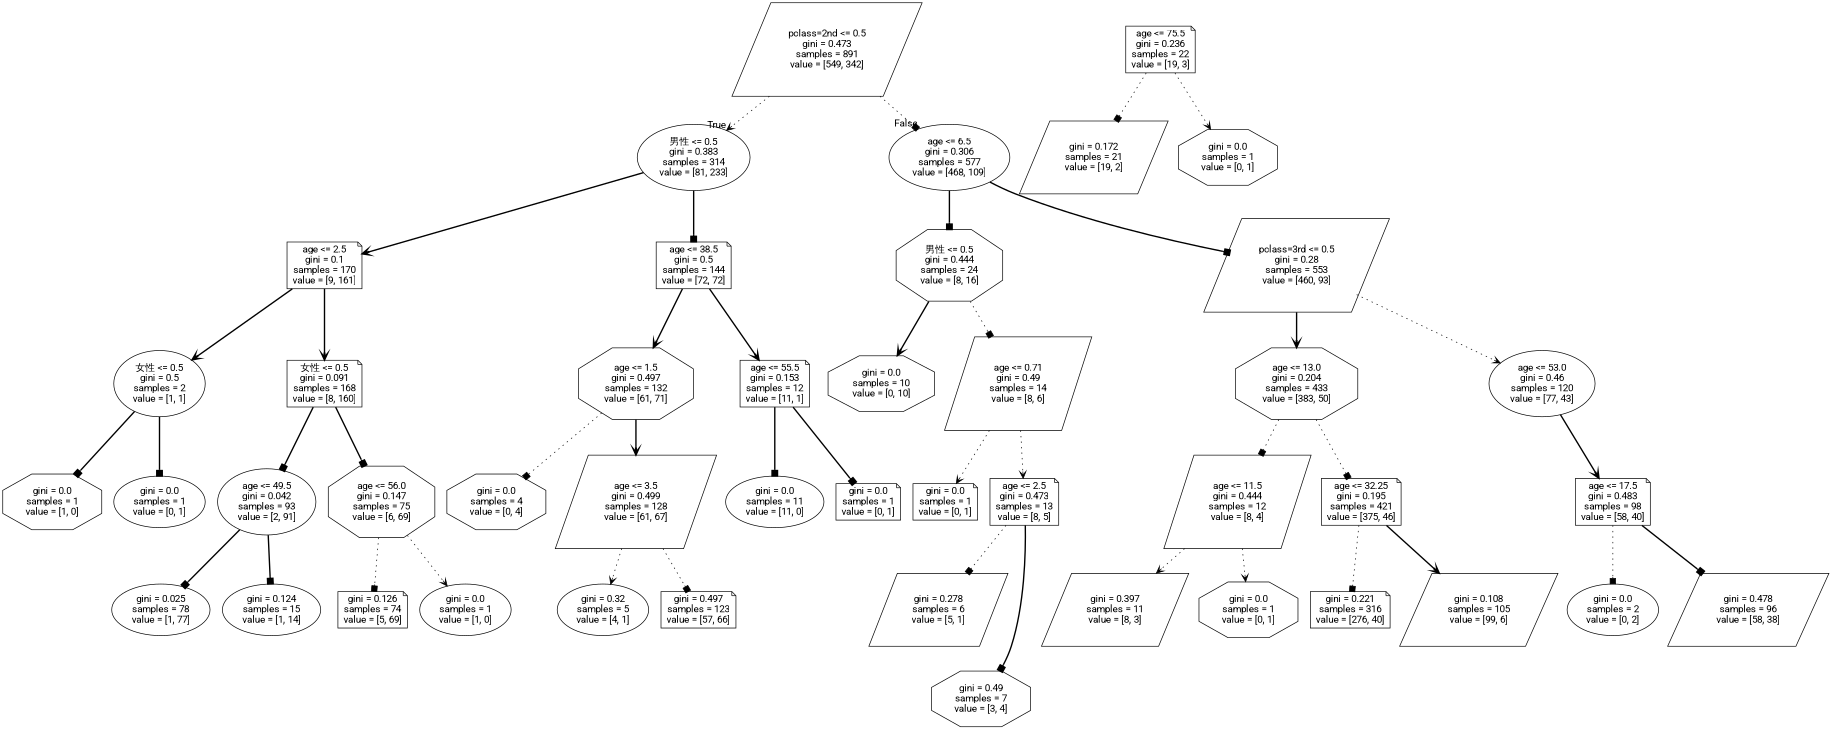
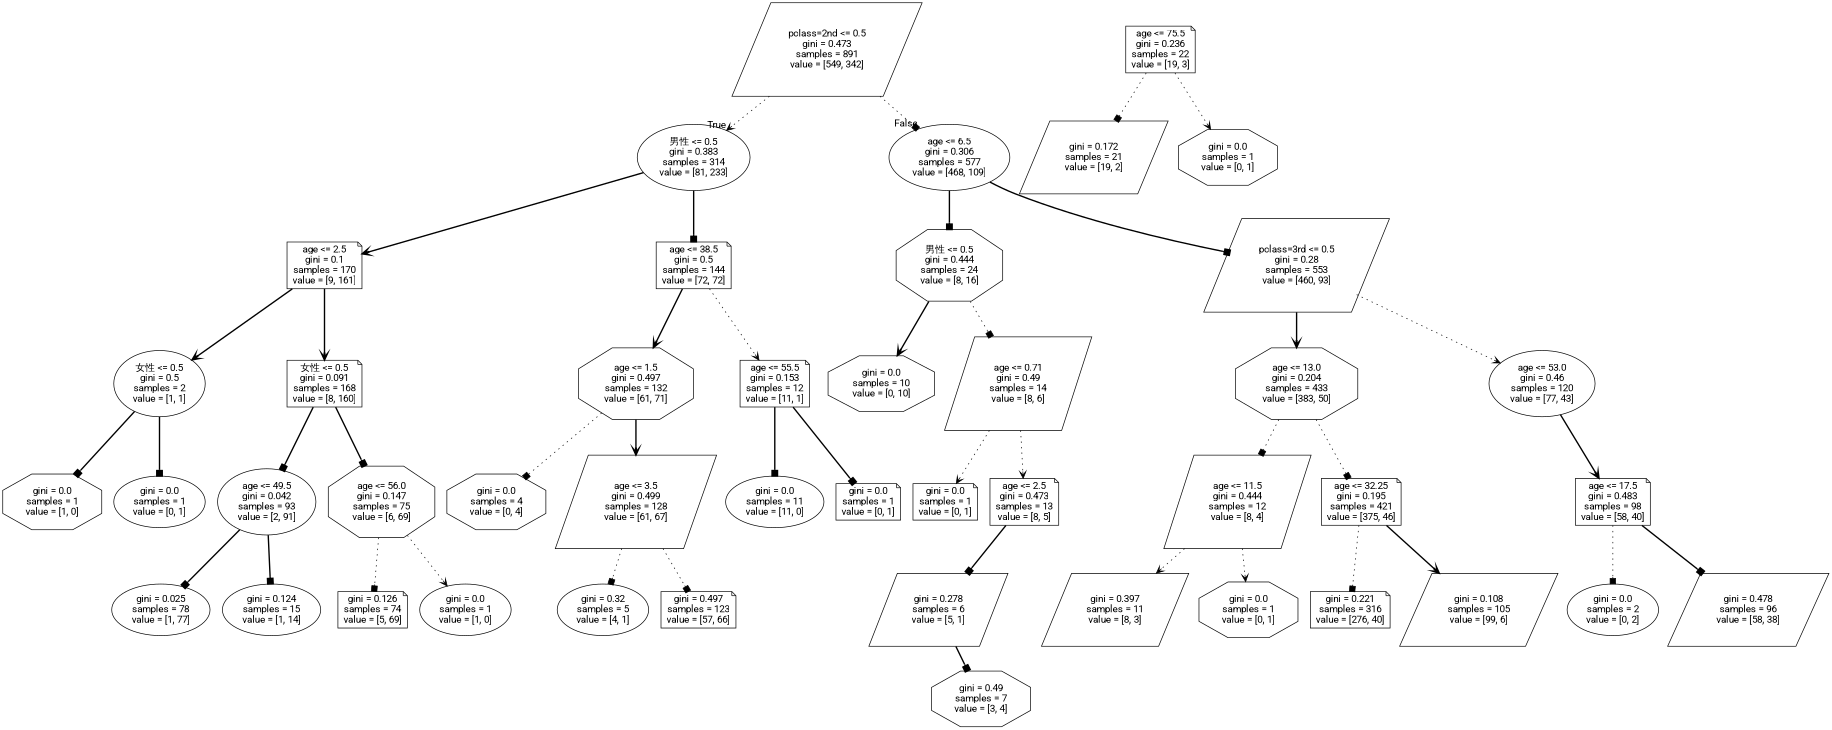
(732, 322) -> (732, 322)
(989, 547) -> (989, 547)
(617, 563) -> (617, 563)
(1022, 596) -> (960, 655)
